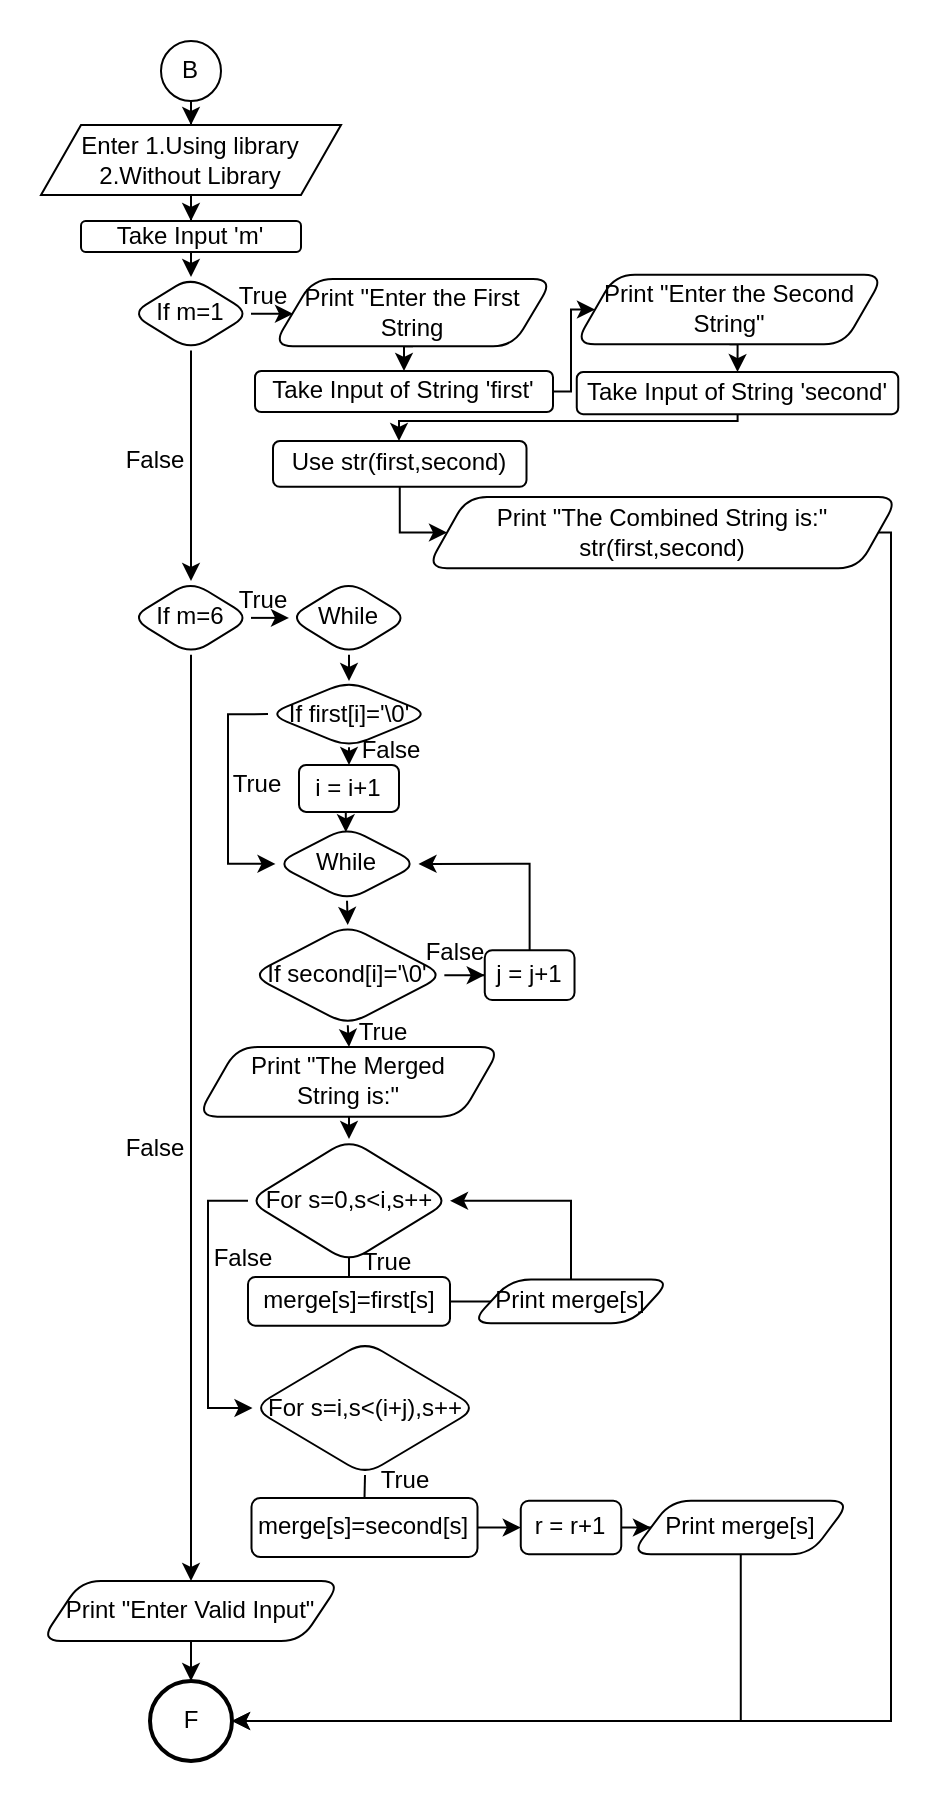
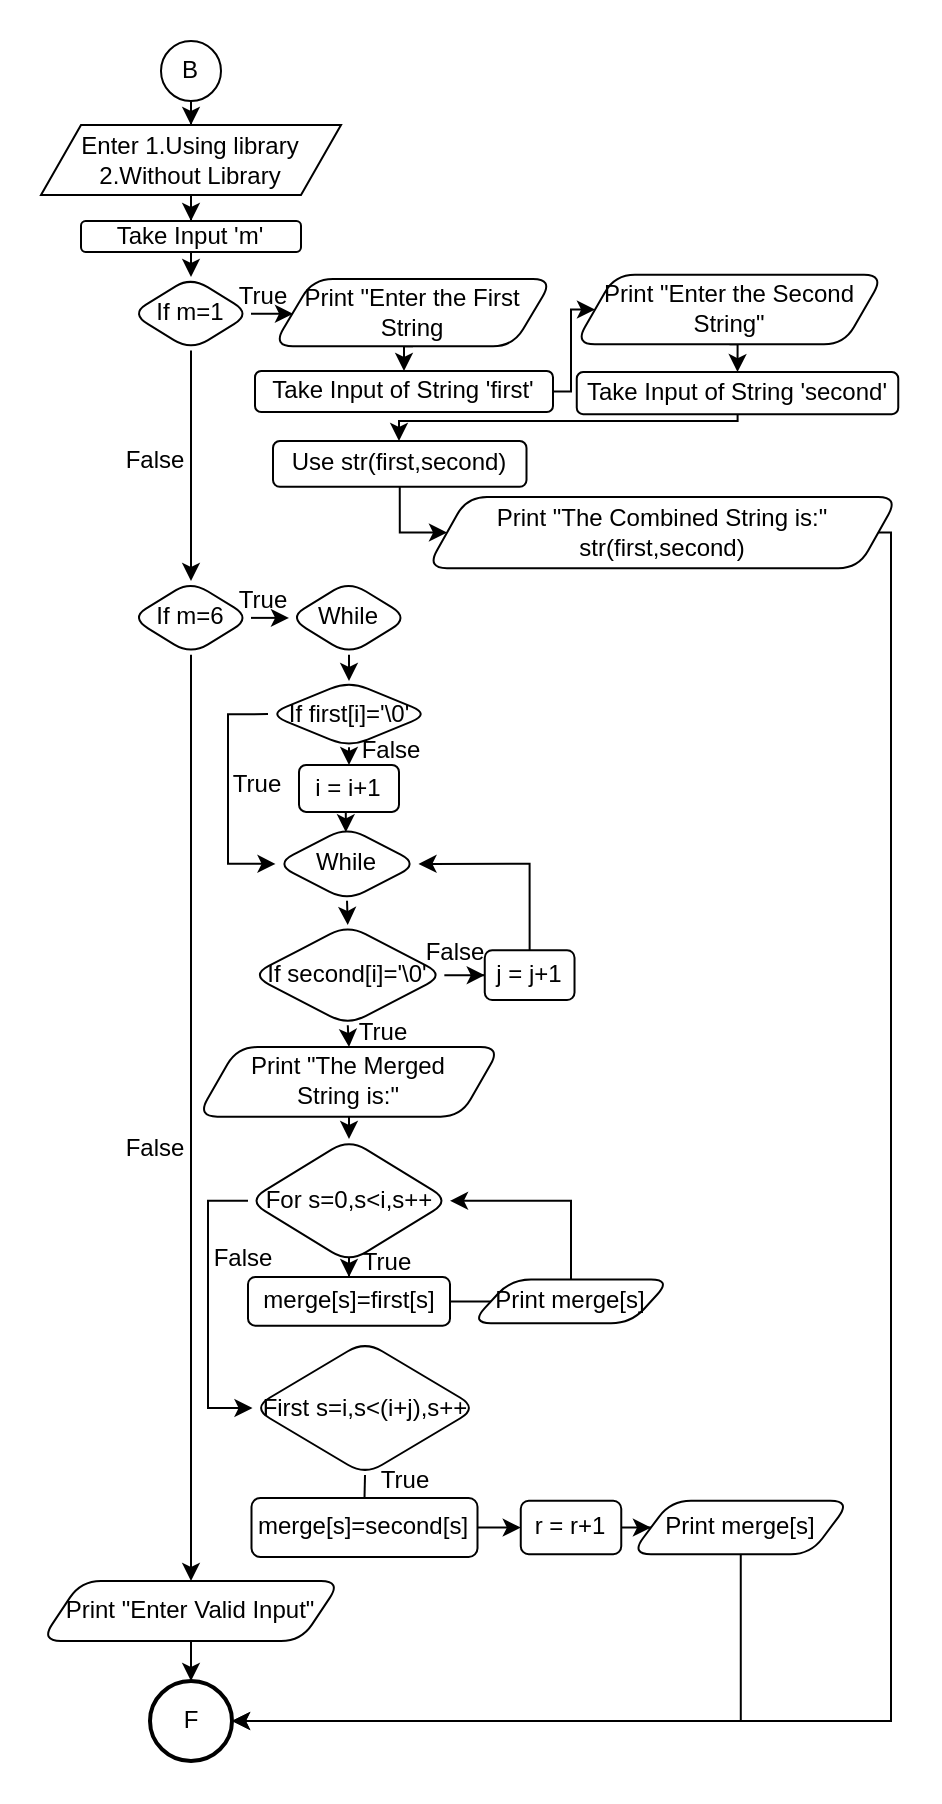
(349, 1267) -> (349, 1262)
(366, 1409) -> (366, 1409)
